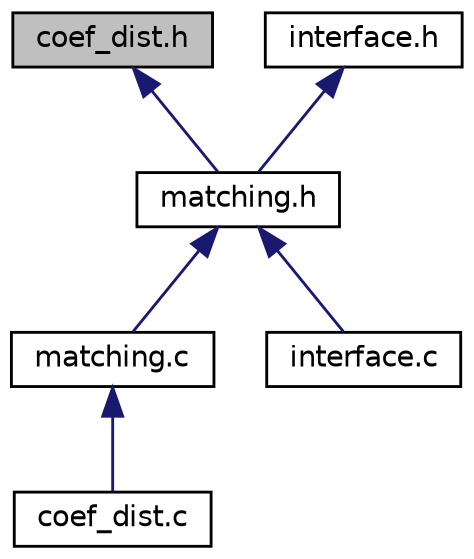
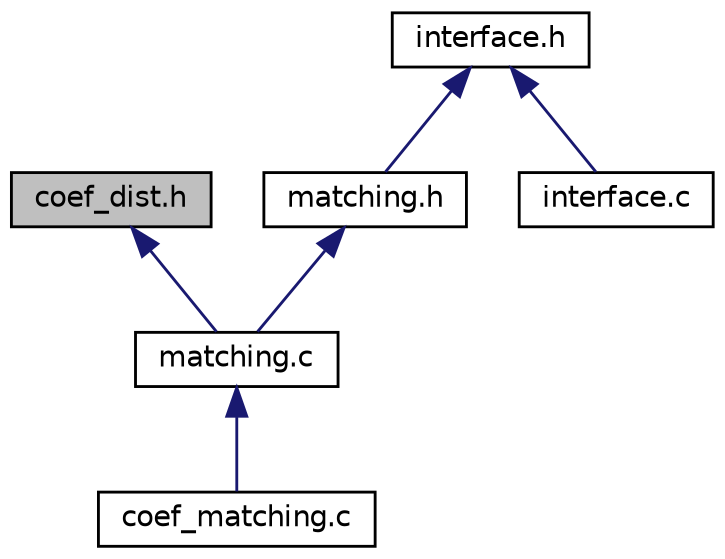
(185, 131) -> (183, 291)
(310, 291) -> (563, 131)
(113, 519) -> (237, 519)
